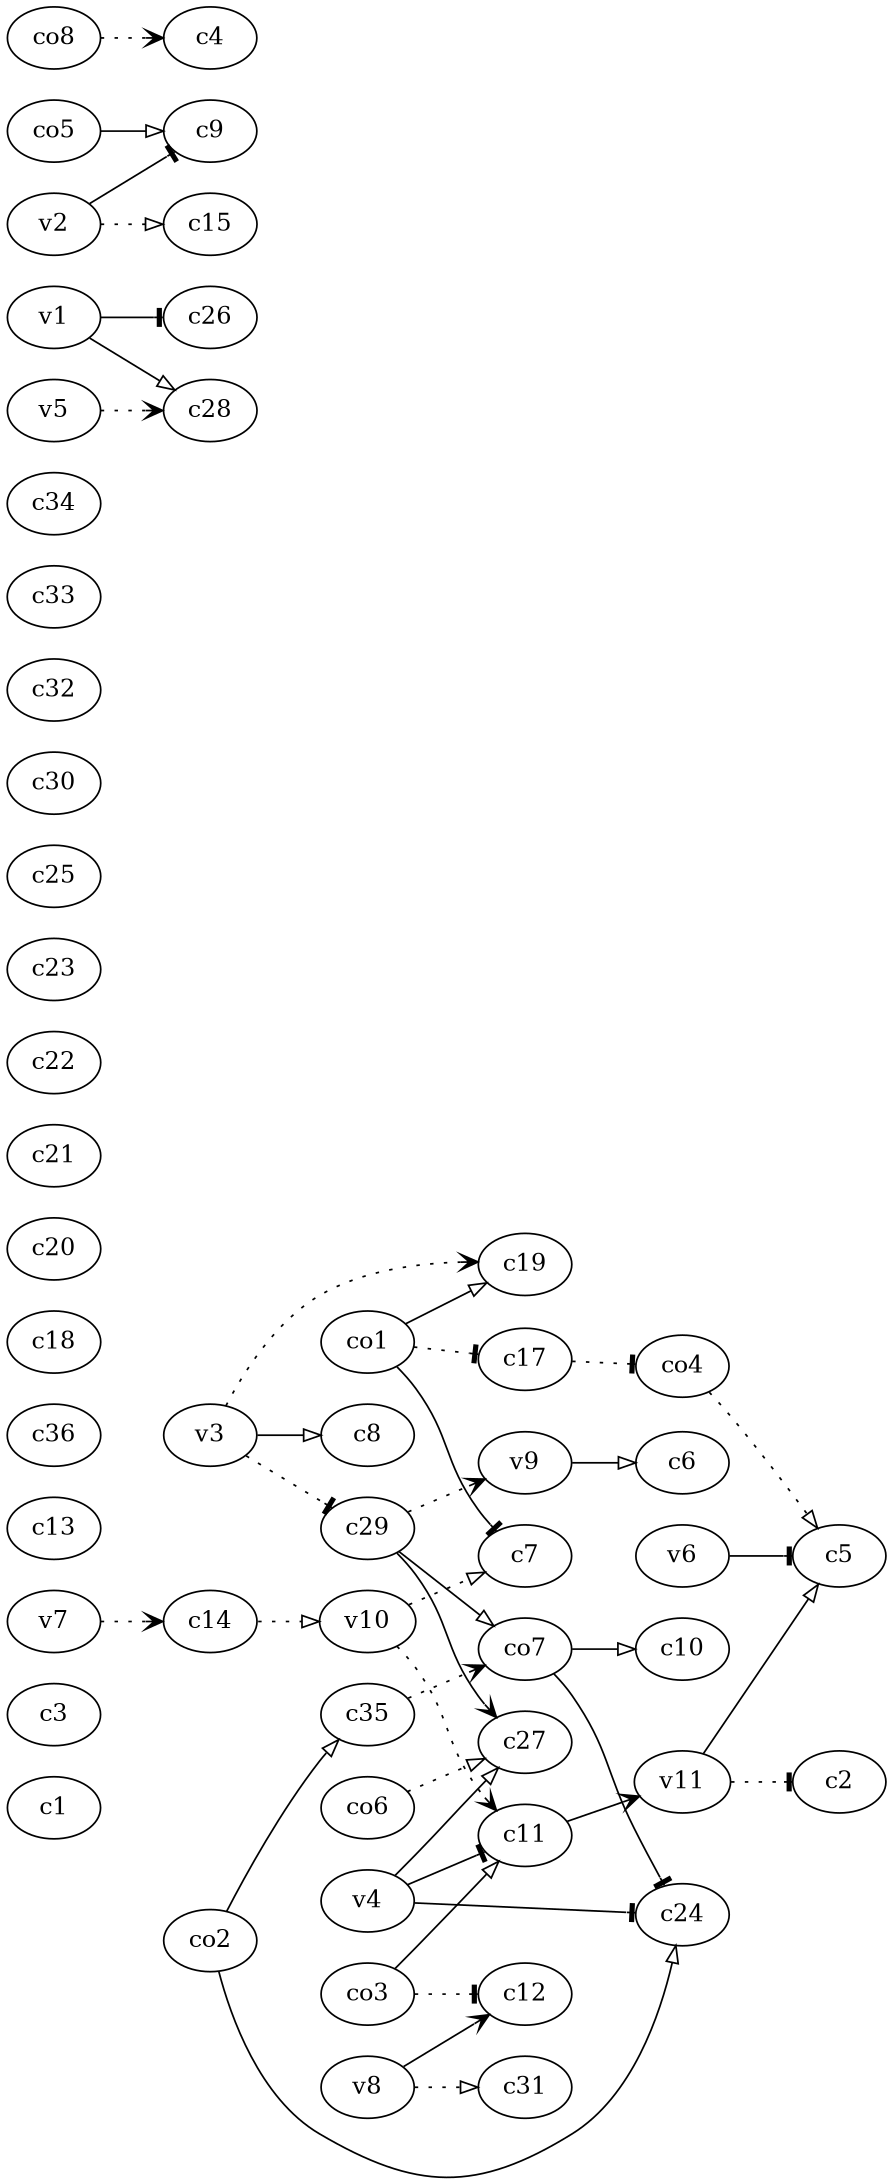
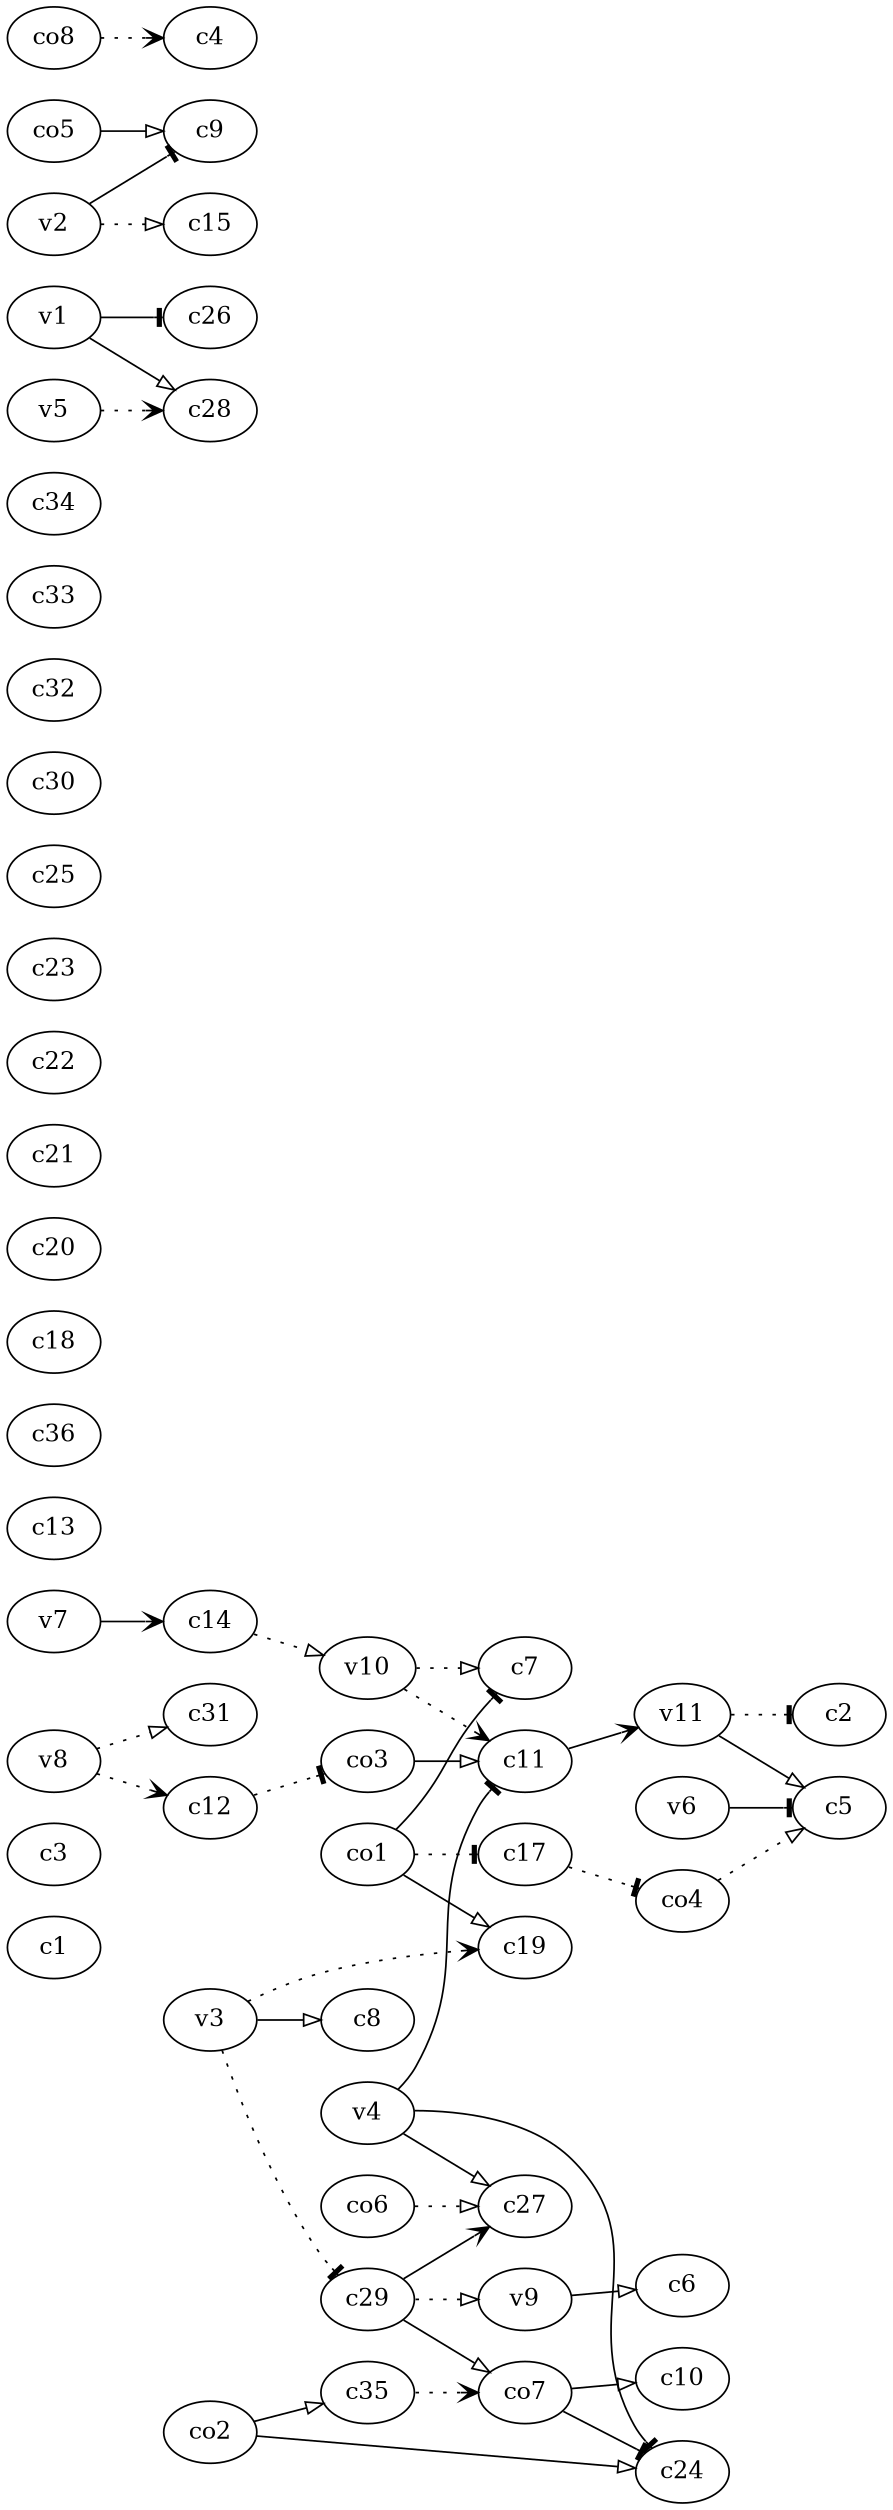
(439, 1499) -> (438, 2299)
(123, 1622) -> (123, 1622)
(442, 1994) -> (285, 1786)
(439, 2045) -> (124, 1782)
